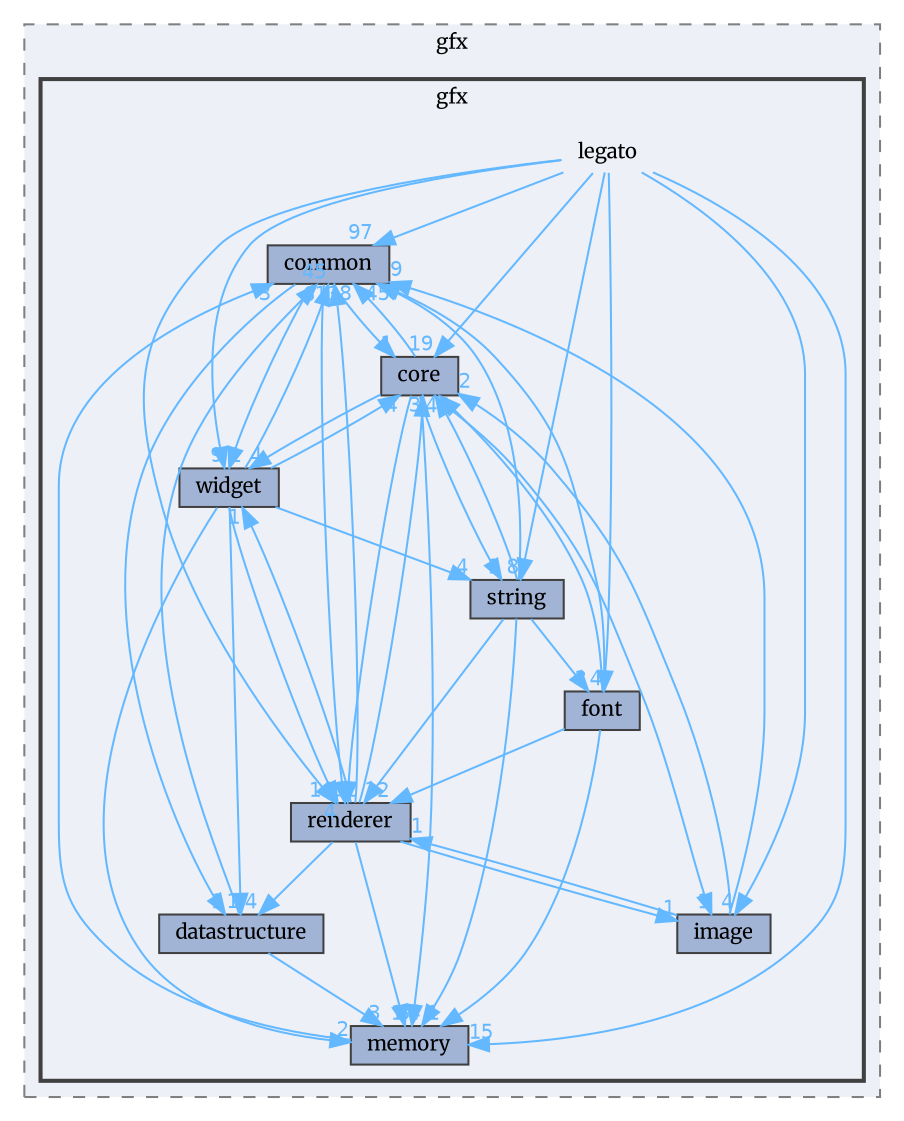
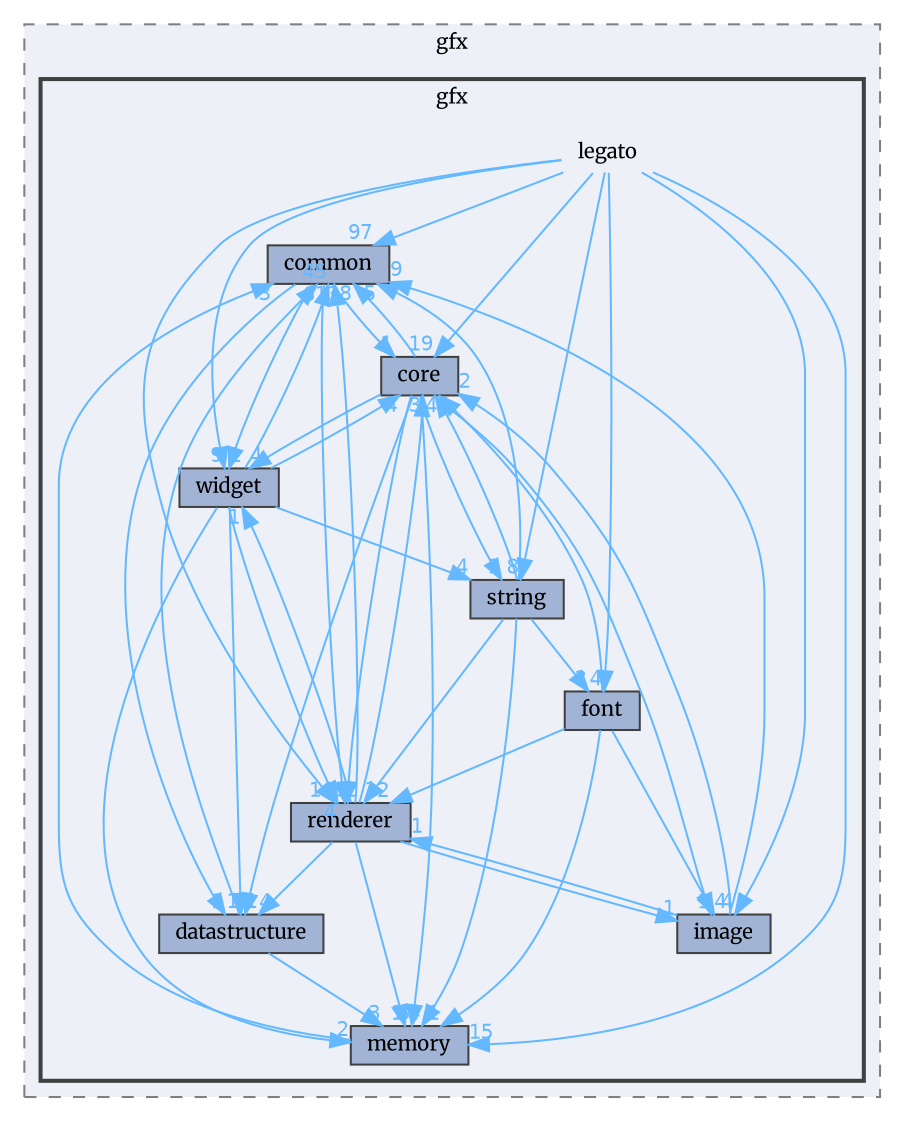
(563, 457) -> (658, 813)
none -> (342, 593)
